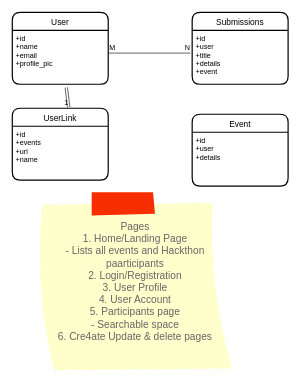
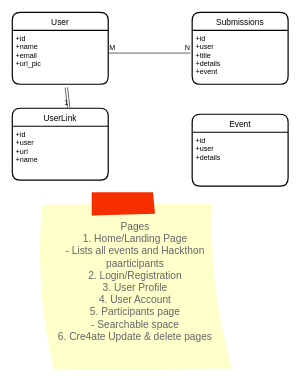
(21, 38) -> (21, 38)
(21, 134) -> (21, 134)
